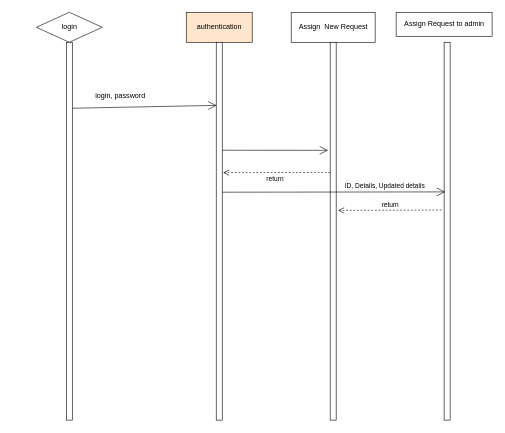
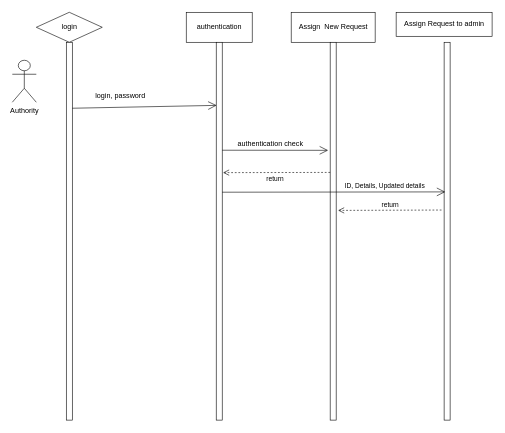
(219, 27) -> (219, 27)
none -> (24, 81)
none -> (270, 144)
